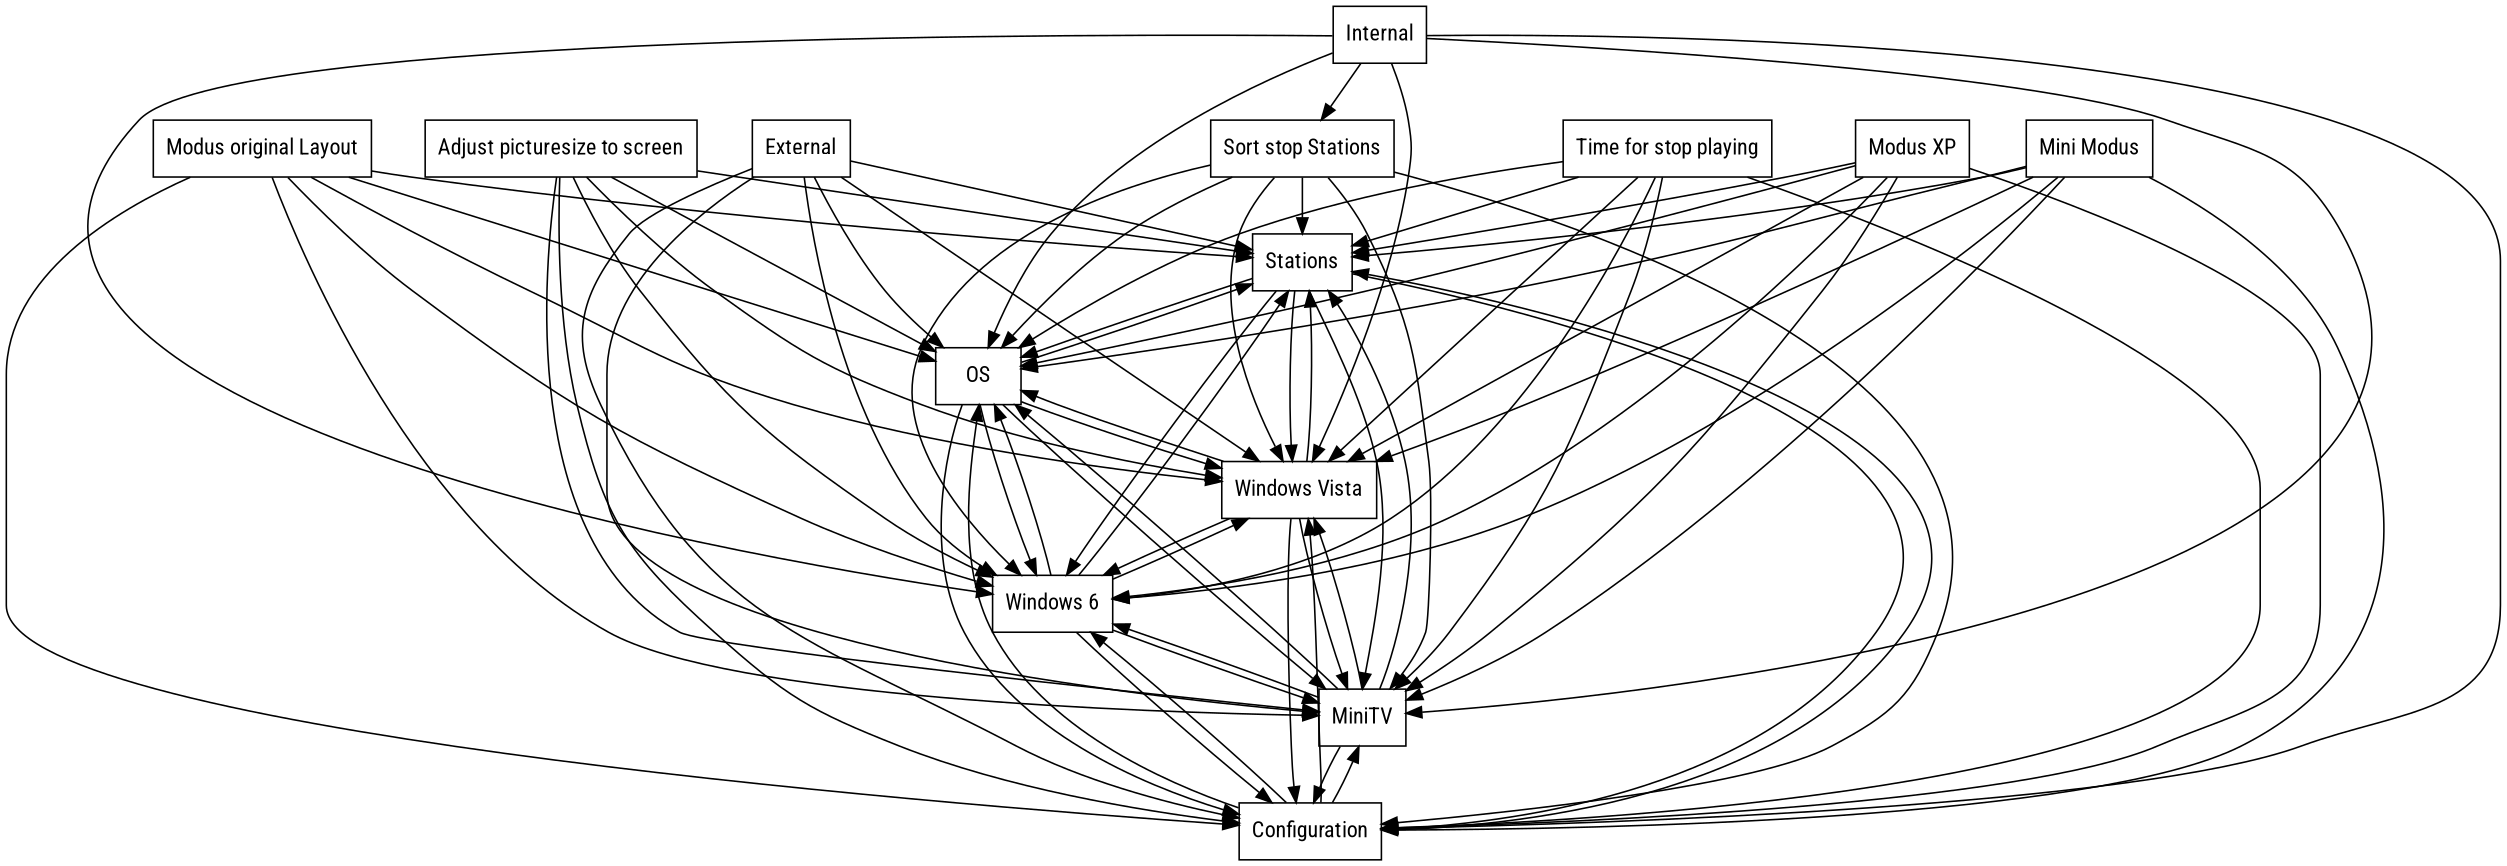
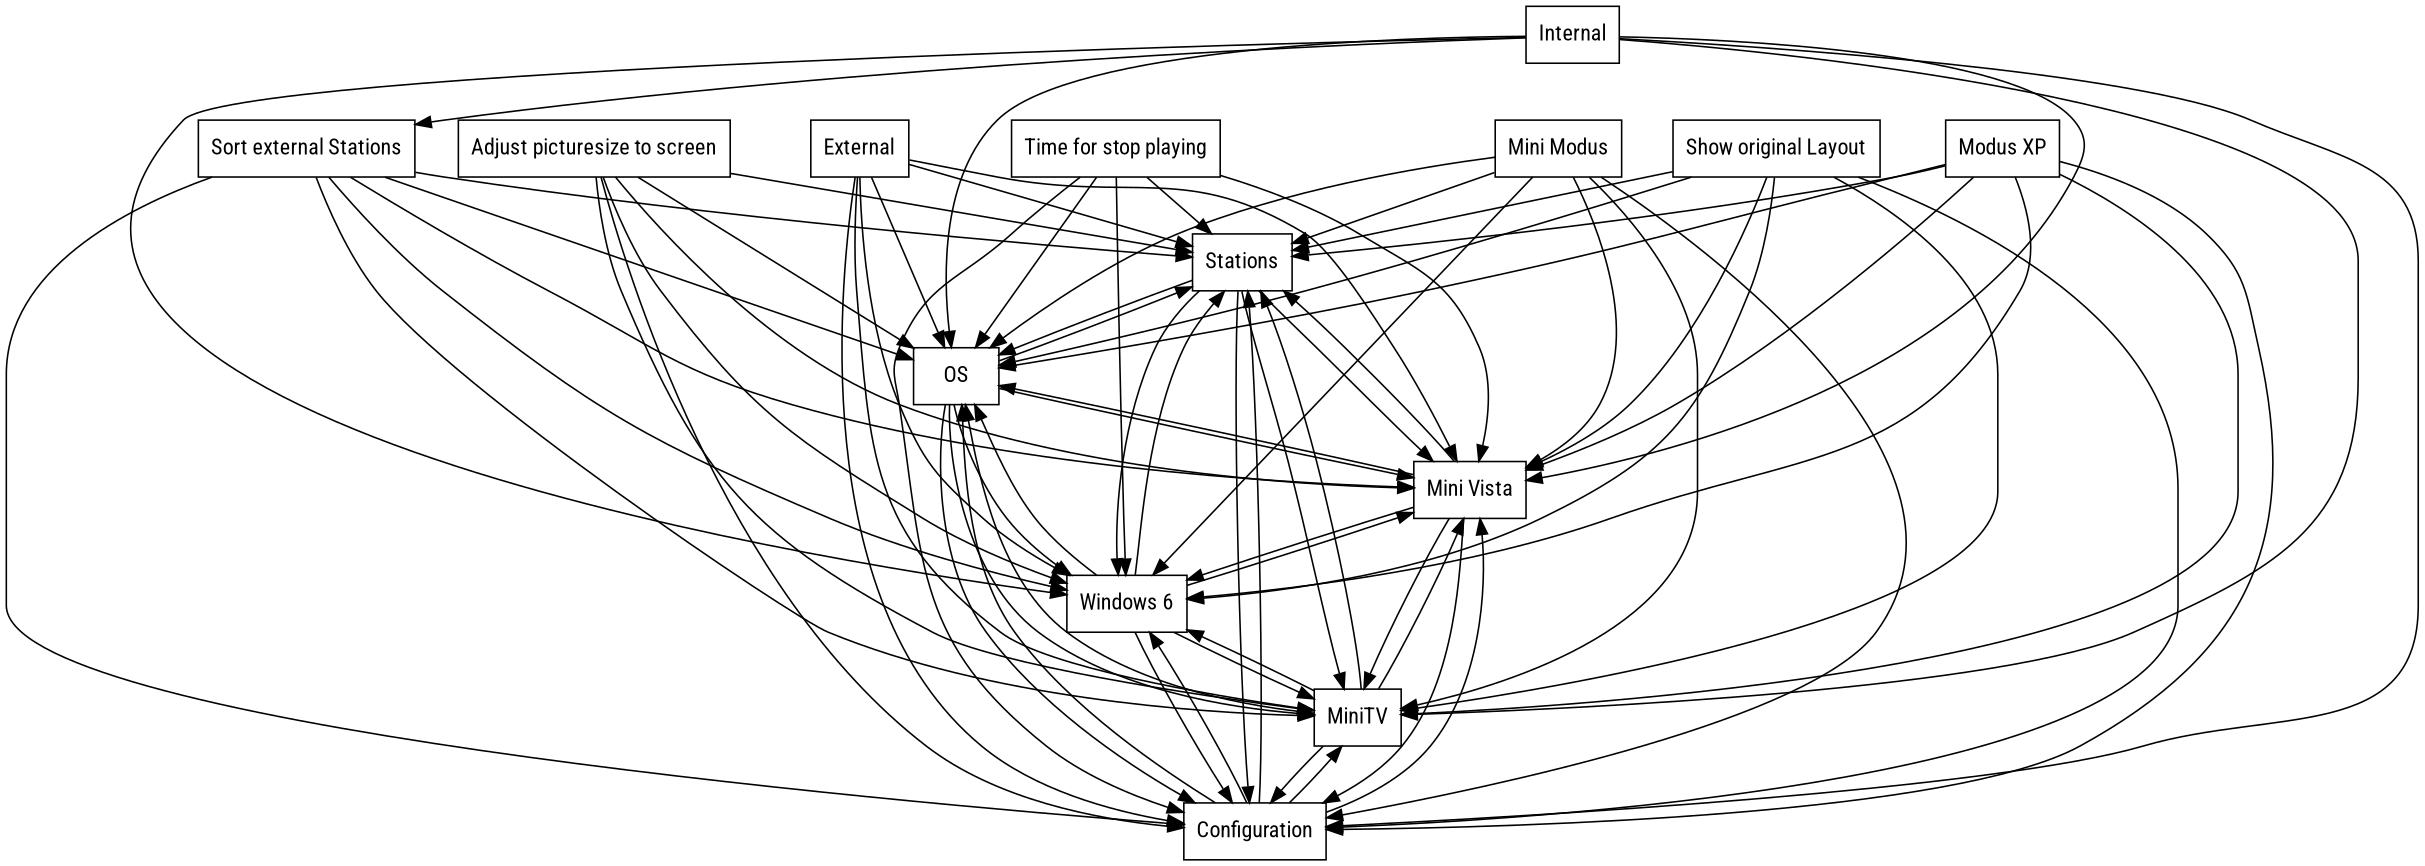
(262, 149) -> (1777, 149)
(1302, 149) -> (307, 149)
(1574, 432) -> none
(1299, 490) -> (1470, 490)
